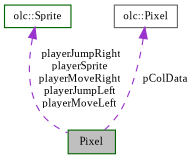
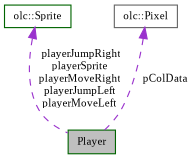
(92, 142) -> (92, 142)
